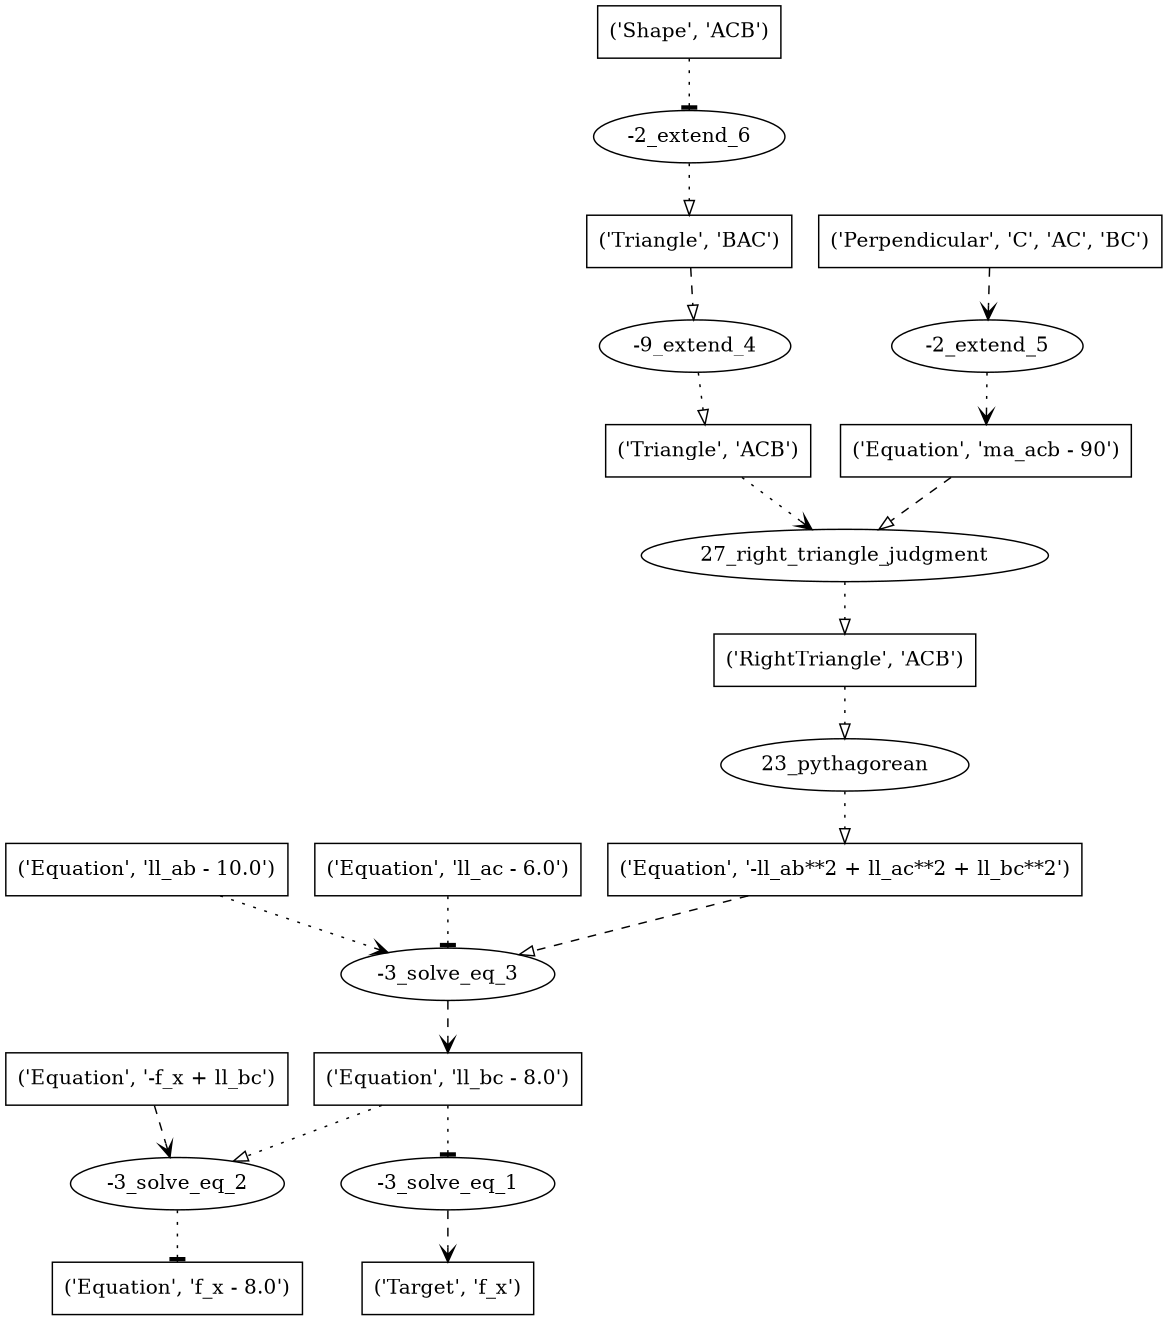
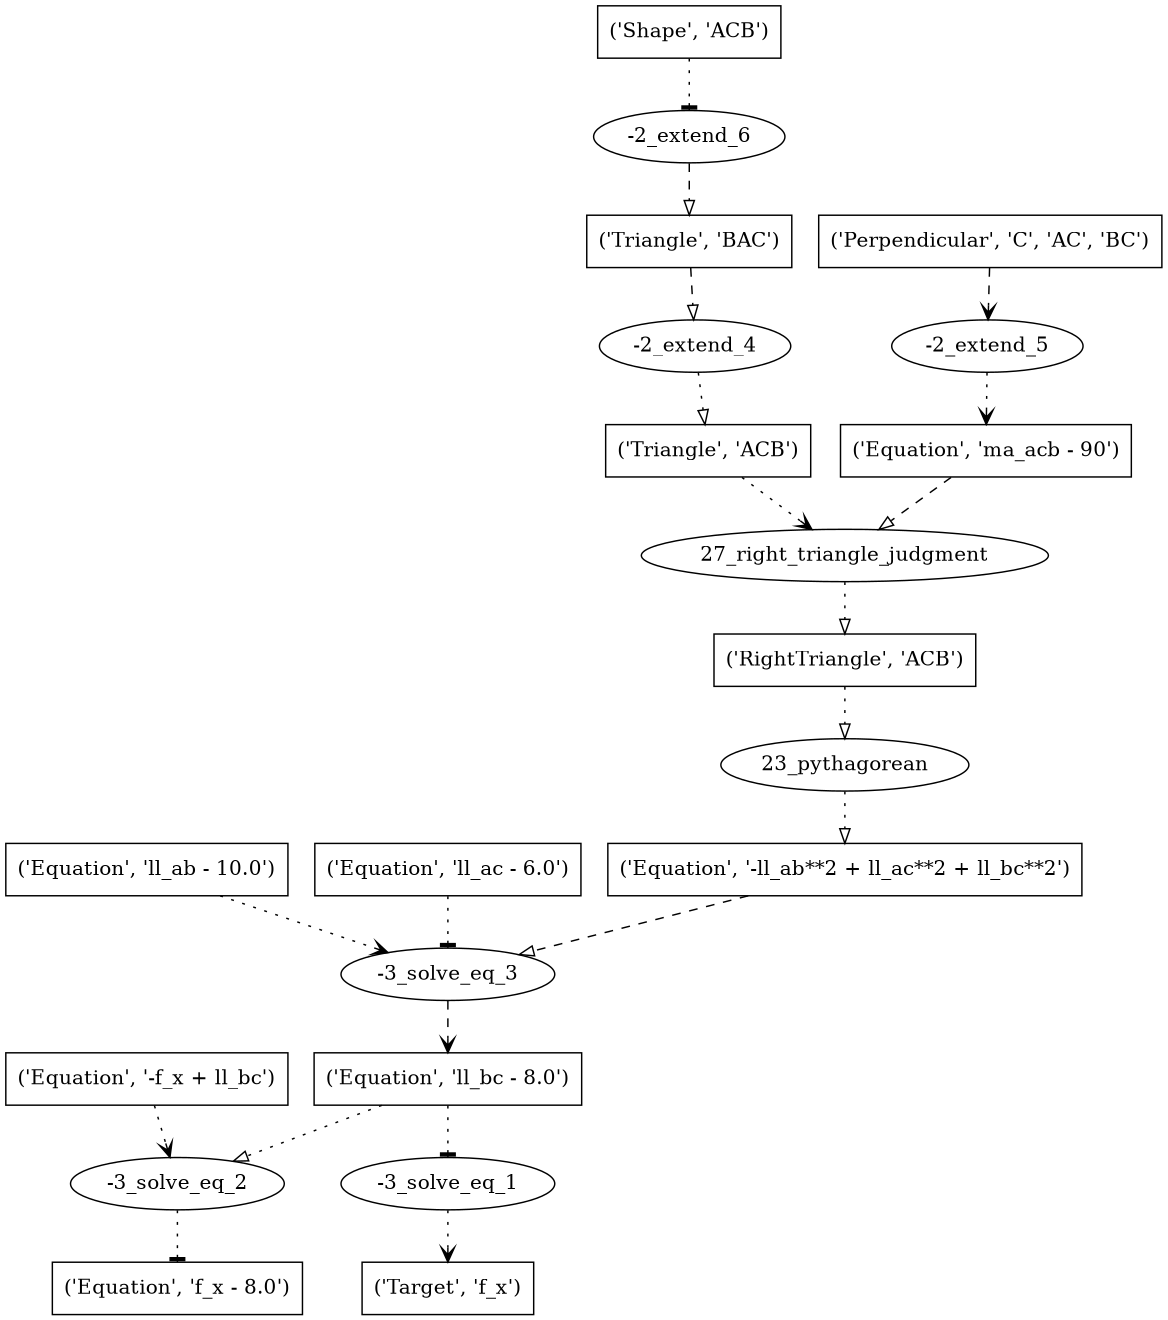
(689, 182) -> (689, 182)
(695, 346) -> (695, 346)
(160, 1124) -> (160, 1124)
(448, 1229) -> (448, 1229)
